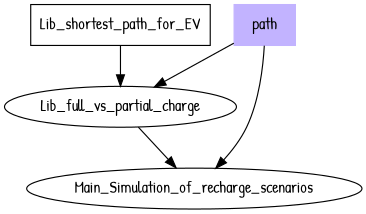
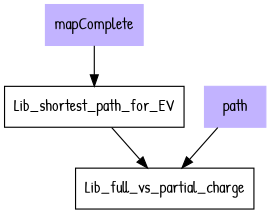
none -> (94, 25)
(120, 107) -> (165, 189)
(194, 189) -> none
